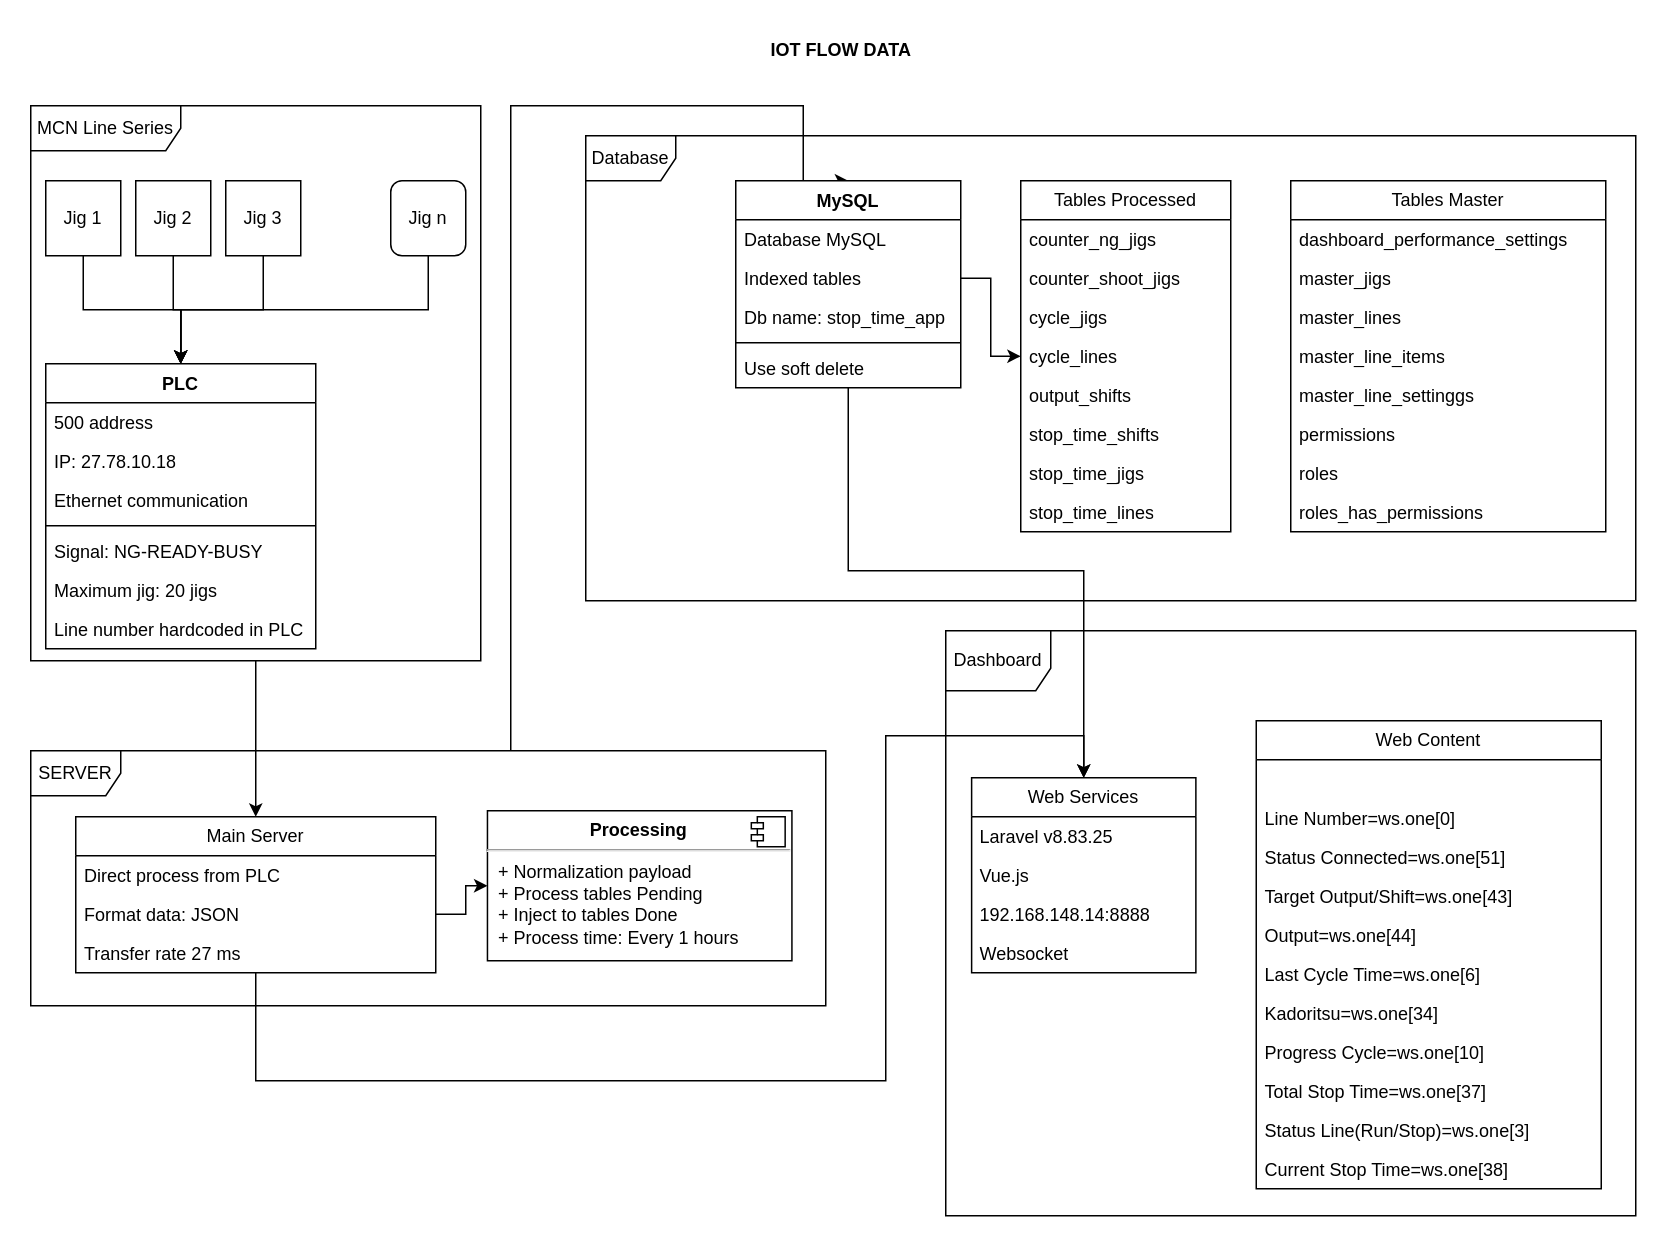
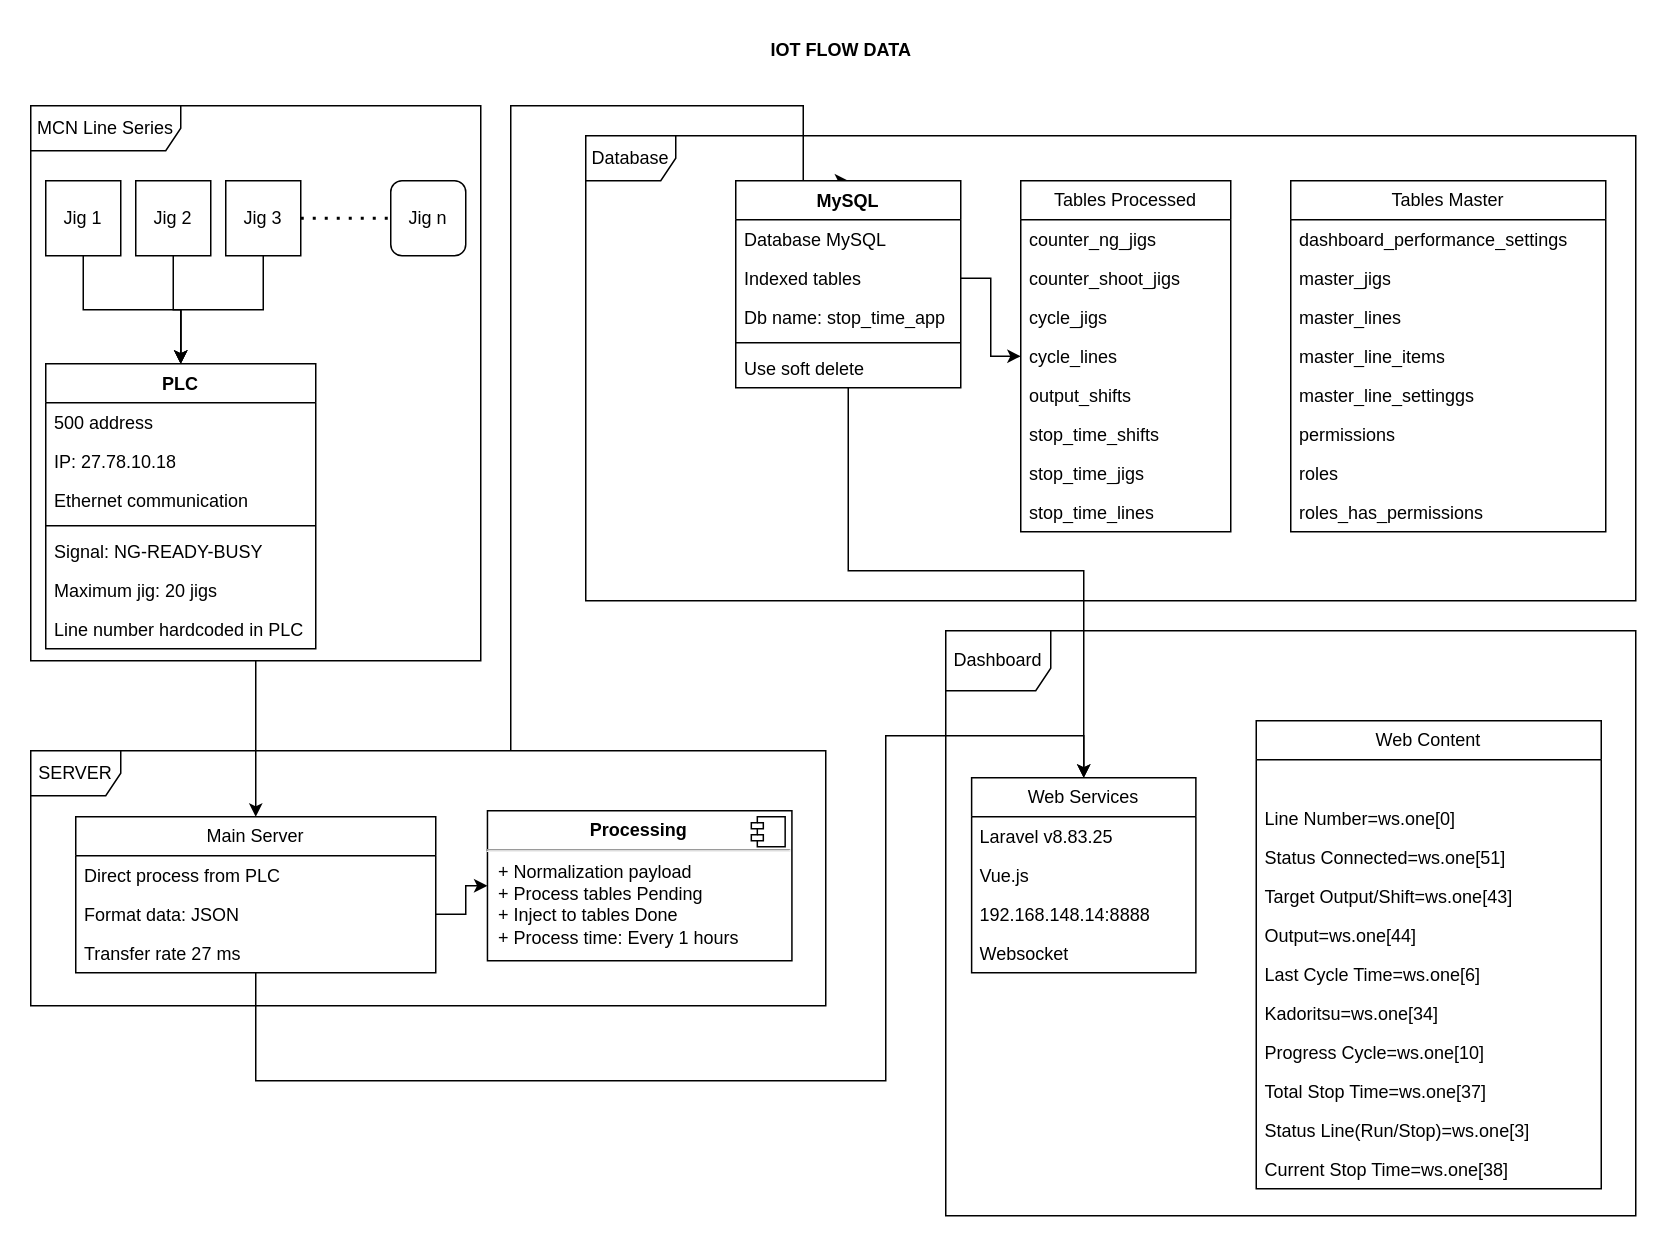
none -> (347, 218)
(373, 310) -> none
